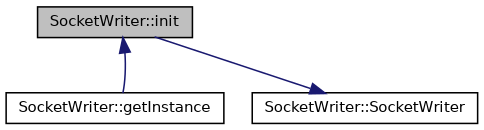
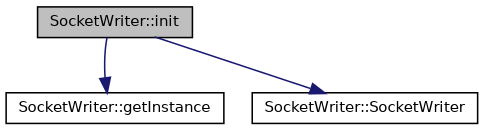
(125, 73) -> (105, 58)
